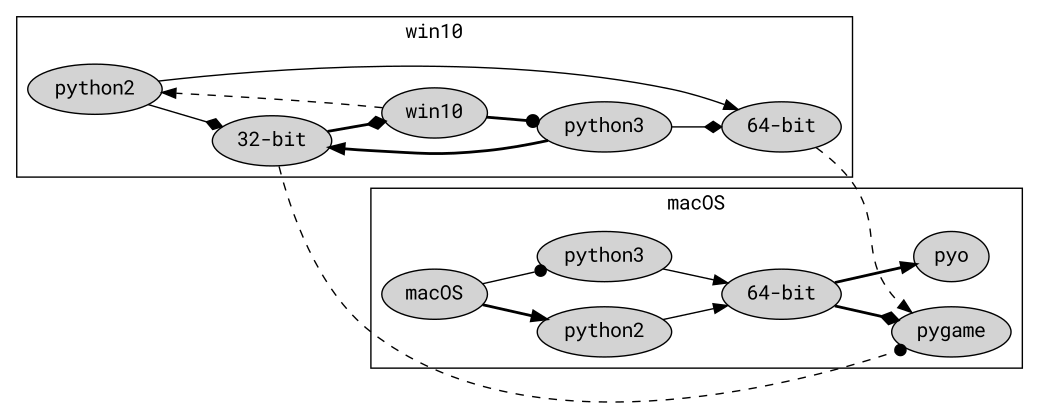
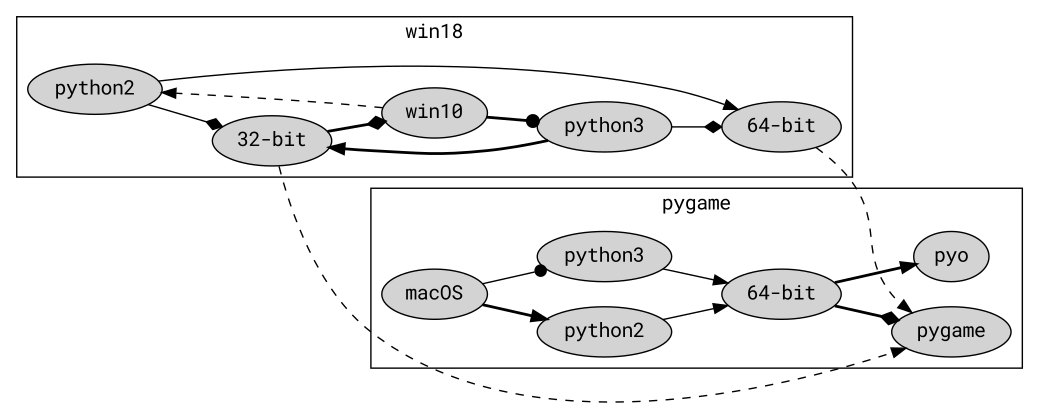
(435, 33) -> (435, 33)
(697, 204) -> (697, 204)
(533, 395) -> (531, 395)
